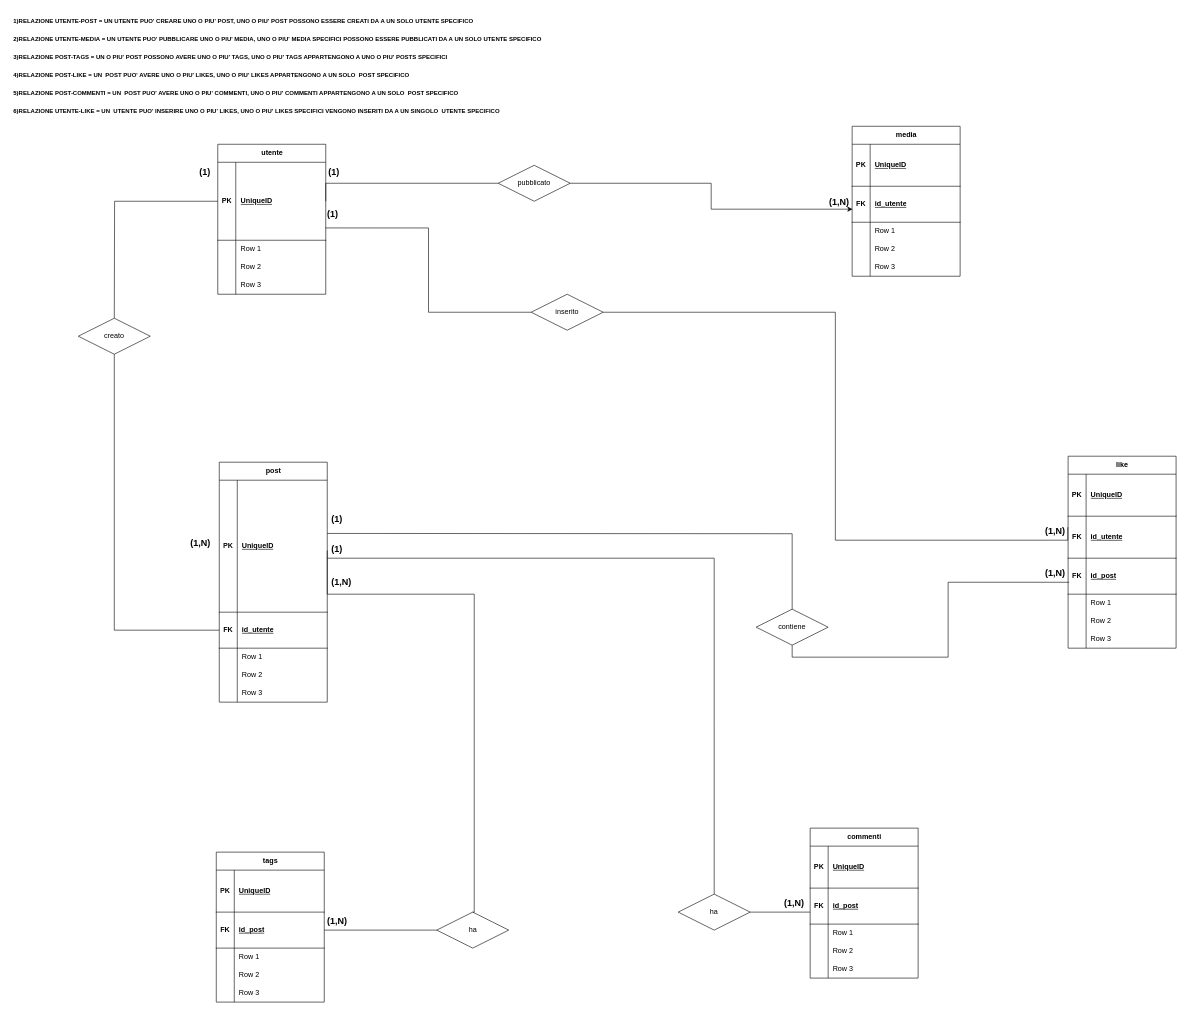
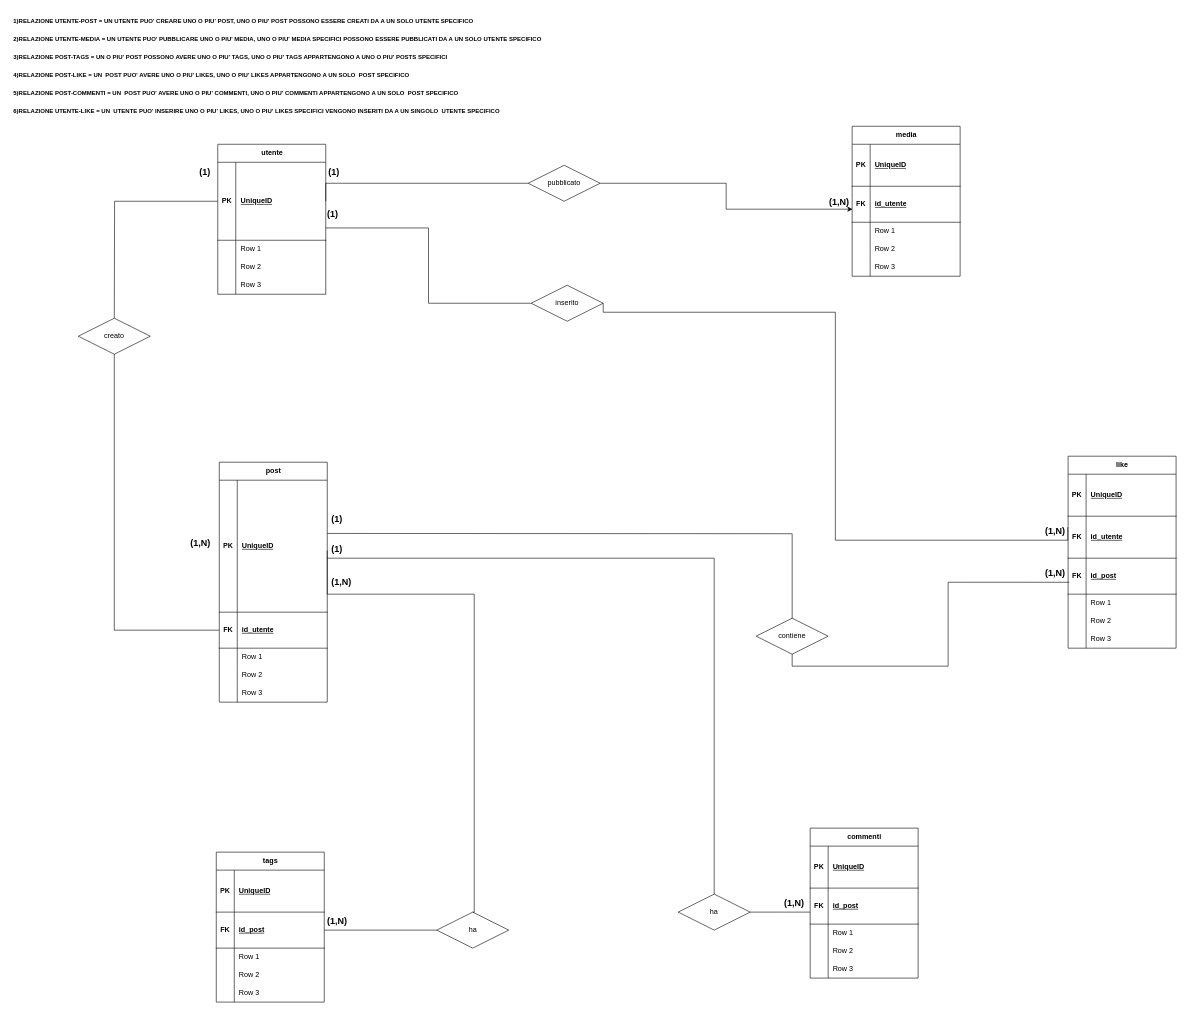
(534, 183) -> (564, 183)
(567, 312) -> (567, 303)
(792, 627) -> (792, 636)
